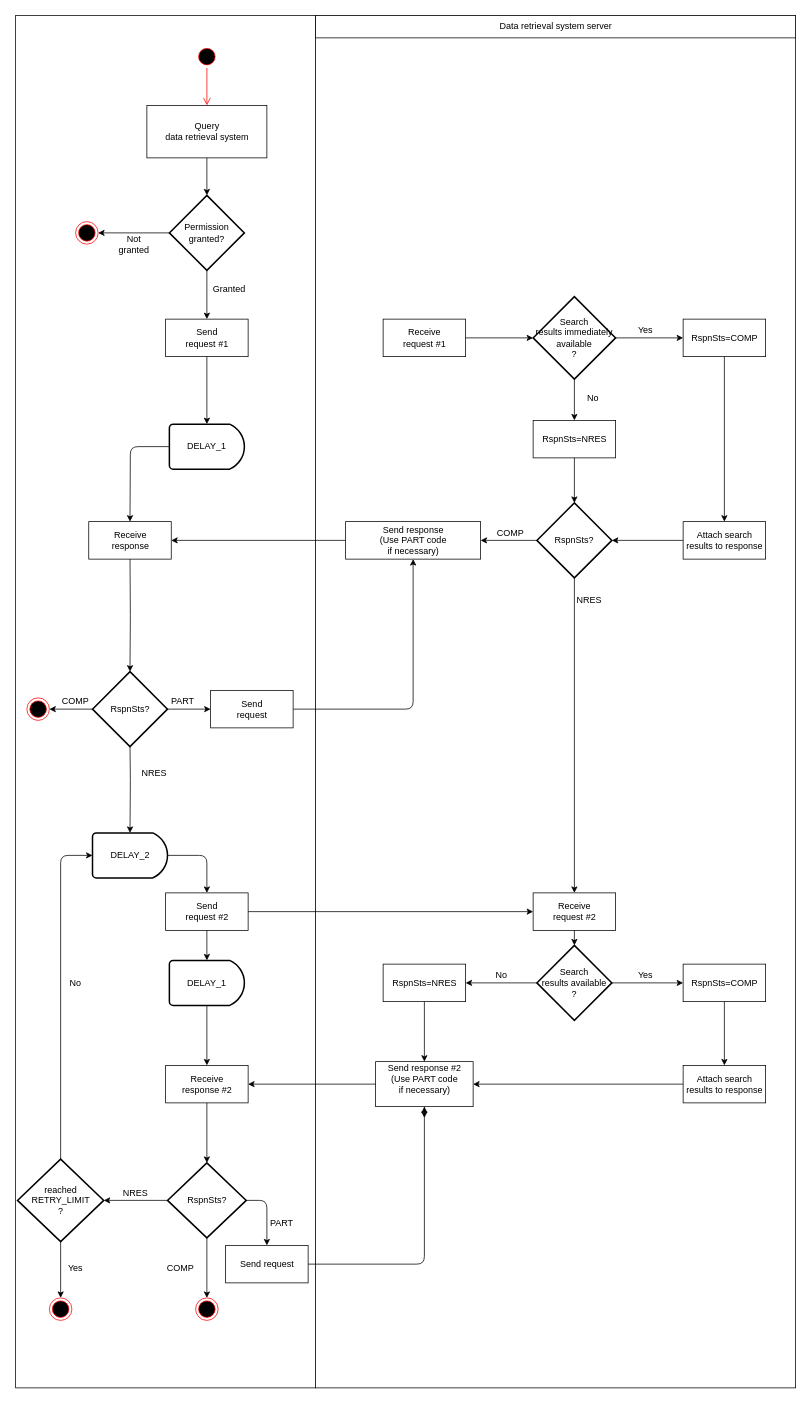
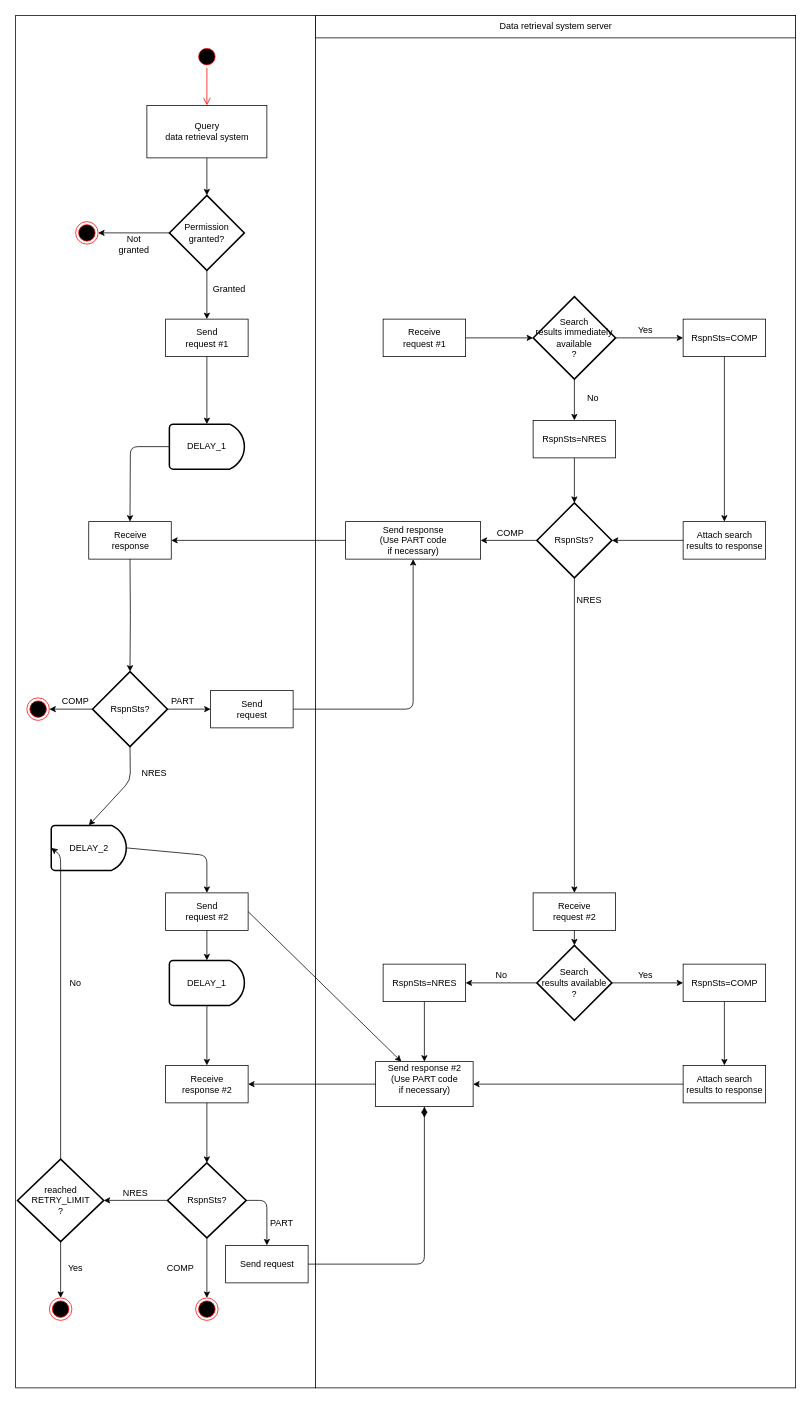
(130, 855) -> (89, 848)
(388, 912) -> (268, 931)
